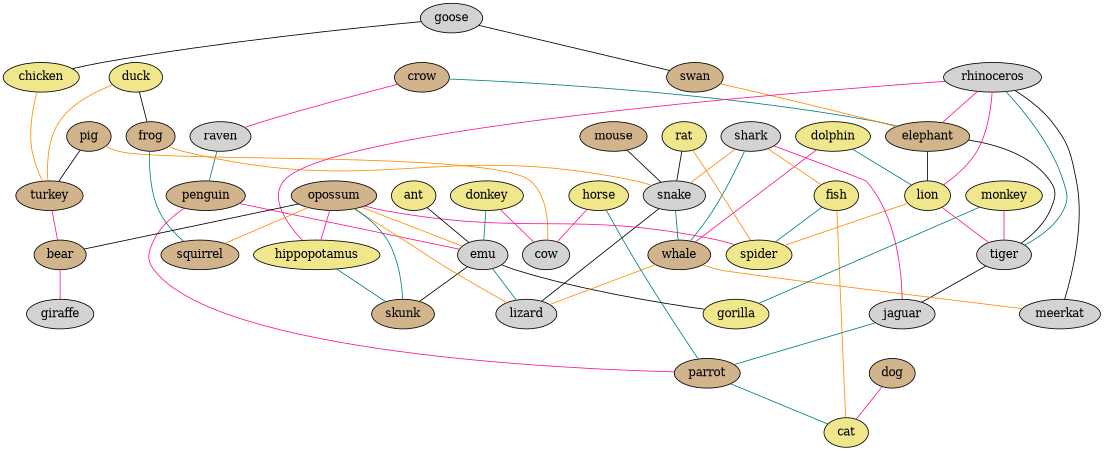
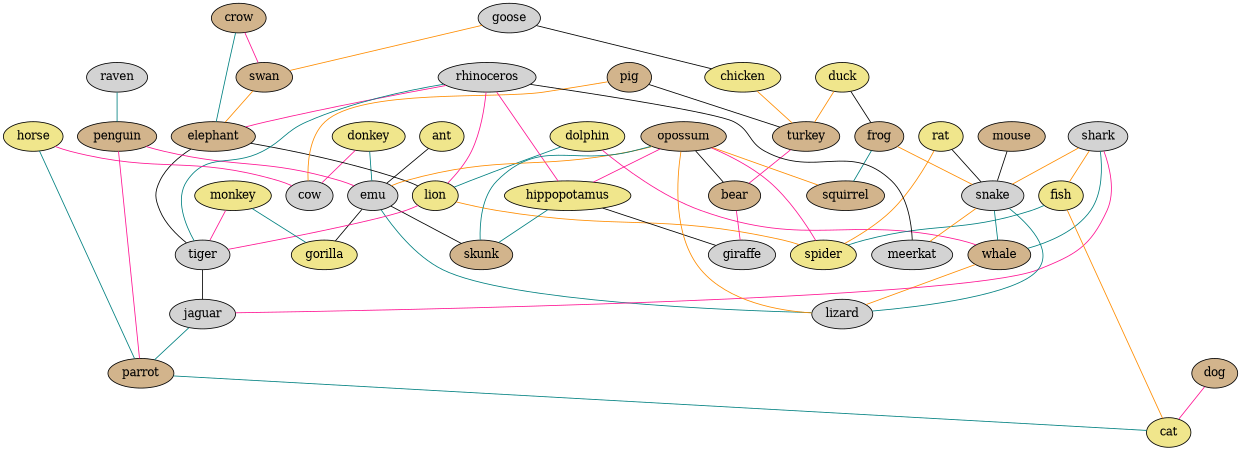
(574, 48) -> (386, 48)
(321, 105) -> (251, 48)
none -> (668, 230)
(600, 255) -> (994, 291)
(862, 289) -> (960, 220)
